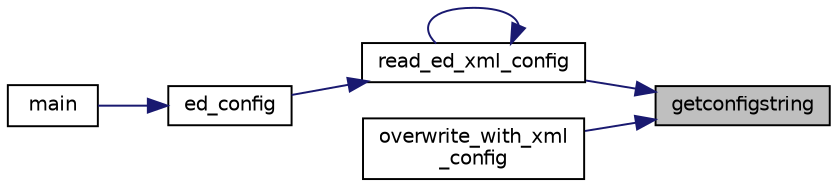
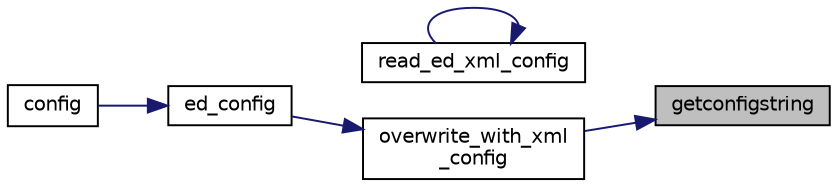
(611, 85) -> none
(320, 90) -> (318, 121)
(53, 106) -> (53, 106)
